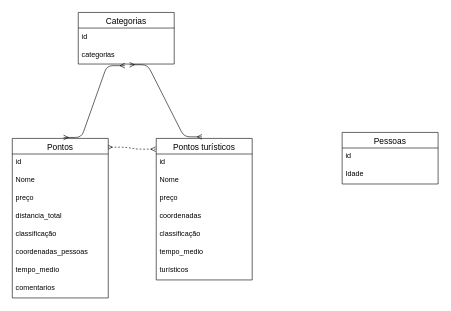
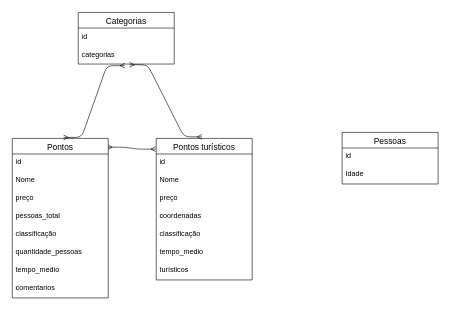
(132, 148) -> (132, 148)
(43, 216) -> (41, 216)
(54, 252) -> (51, 252)
